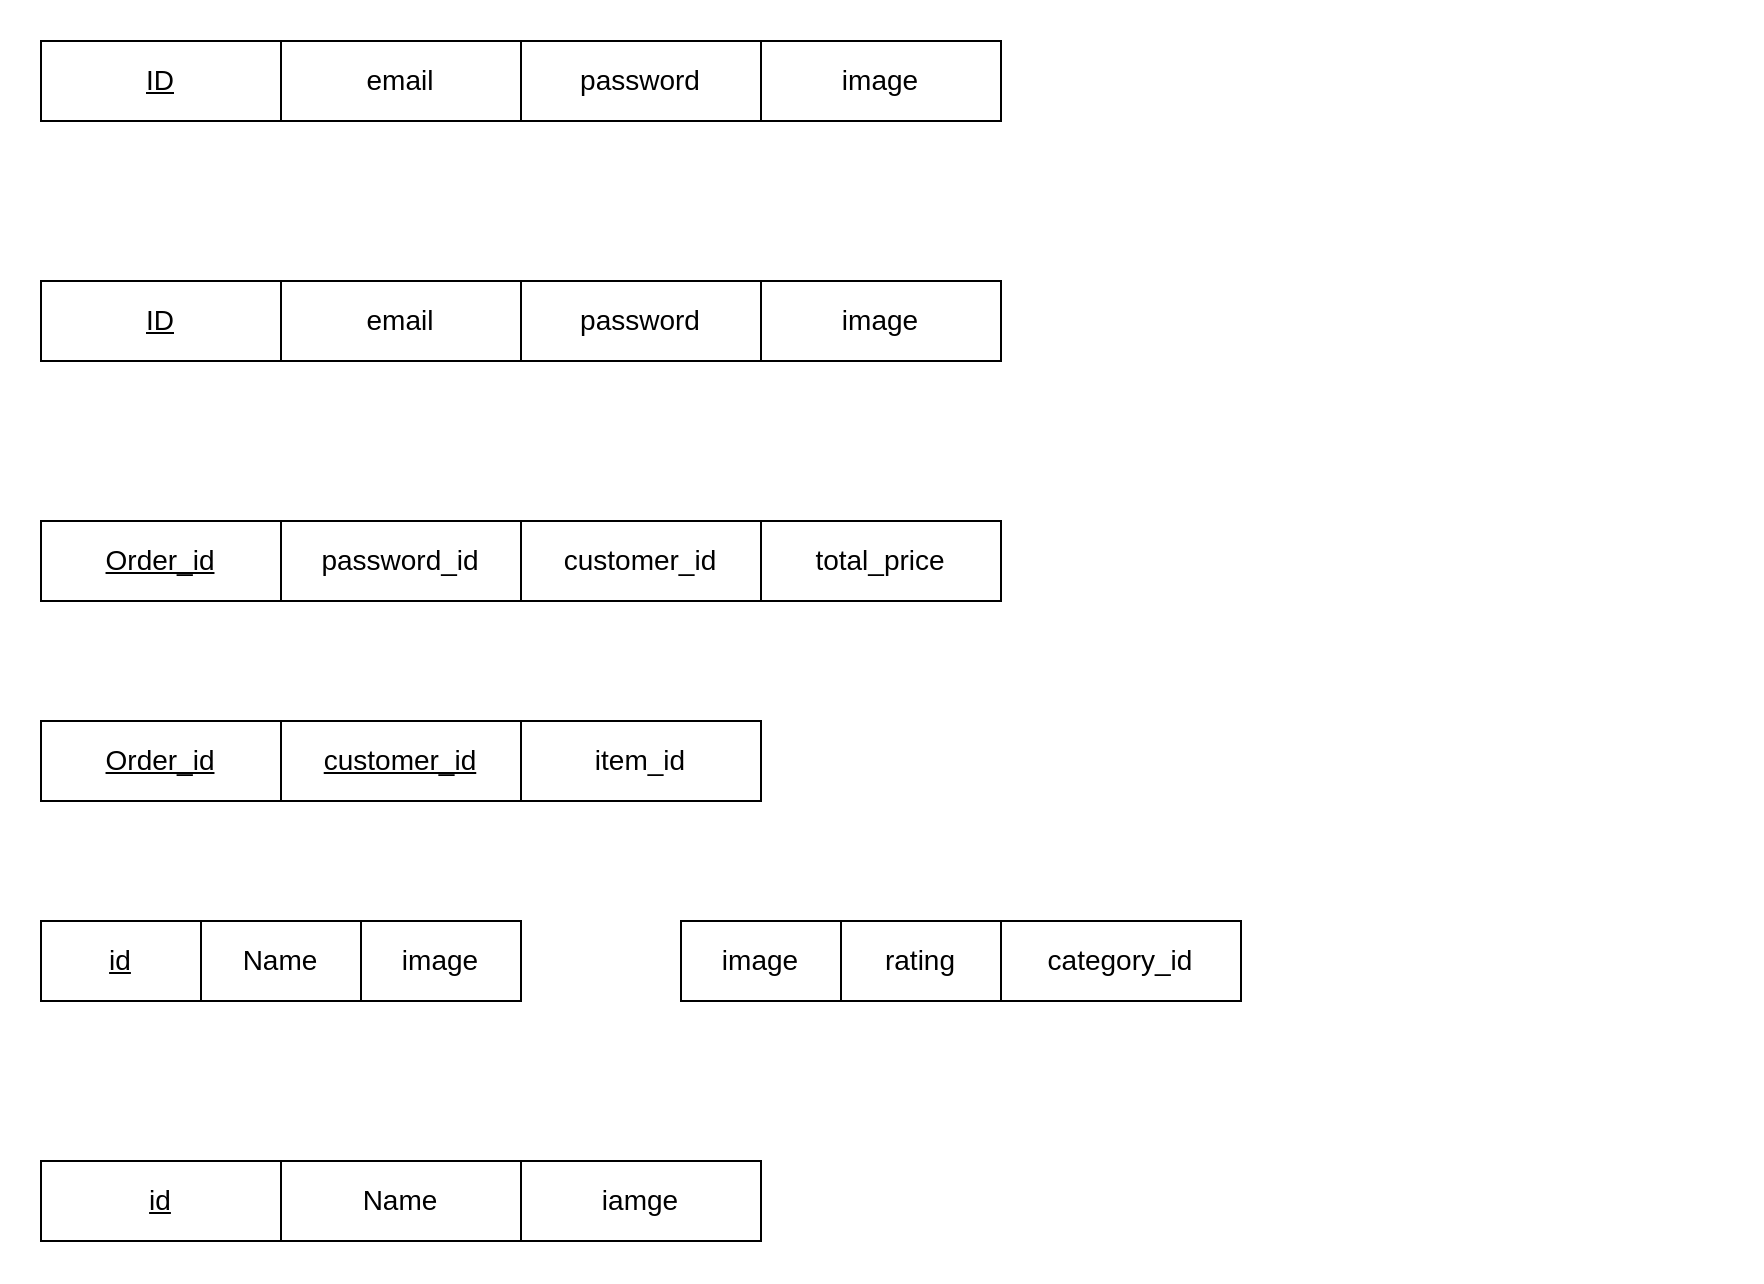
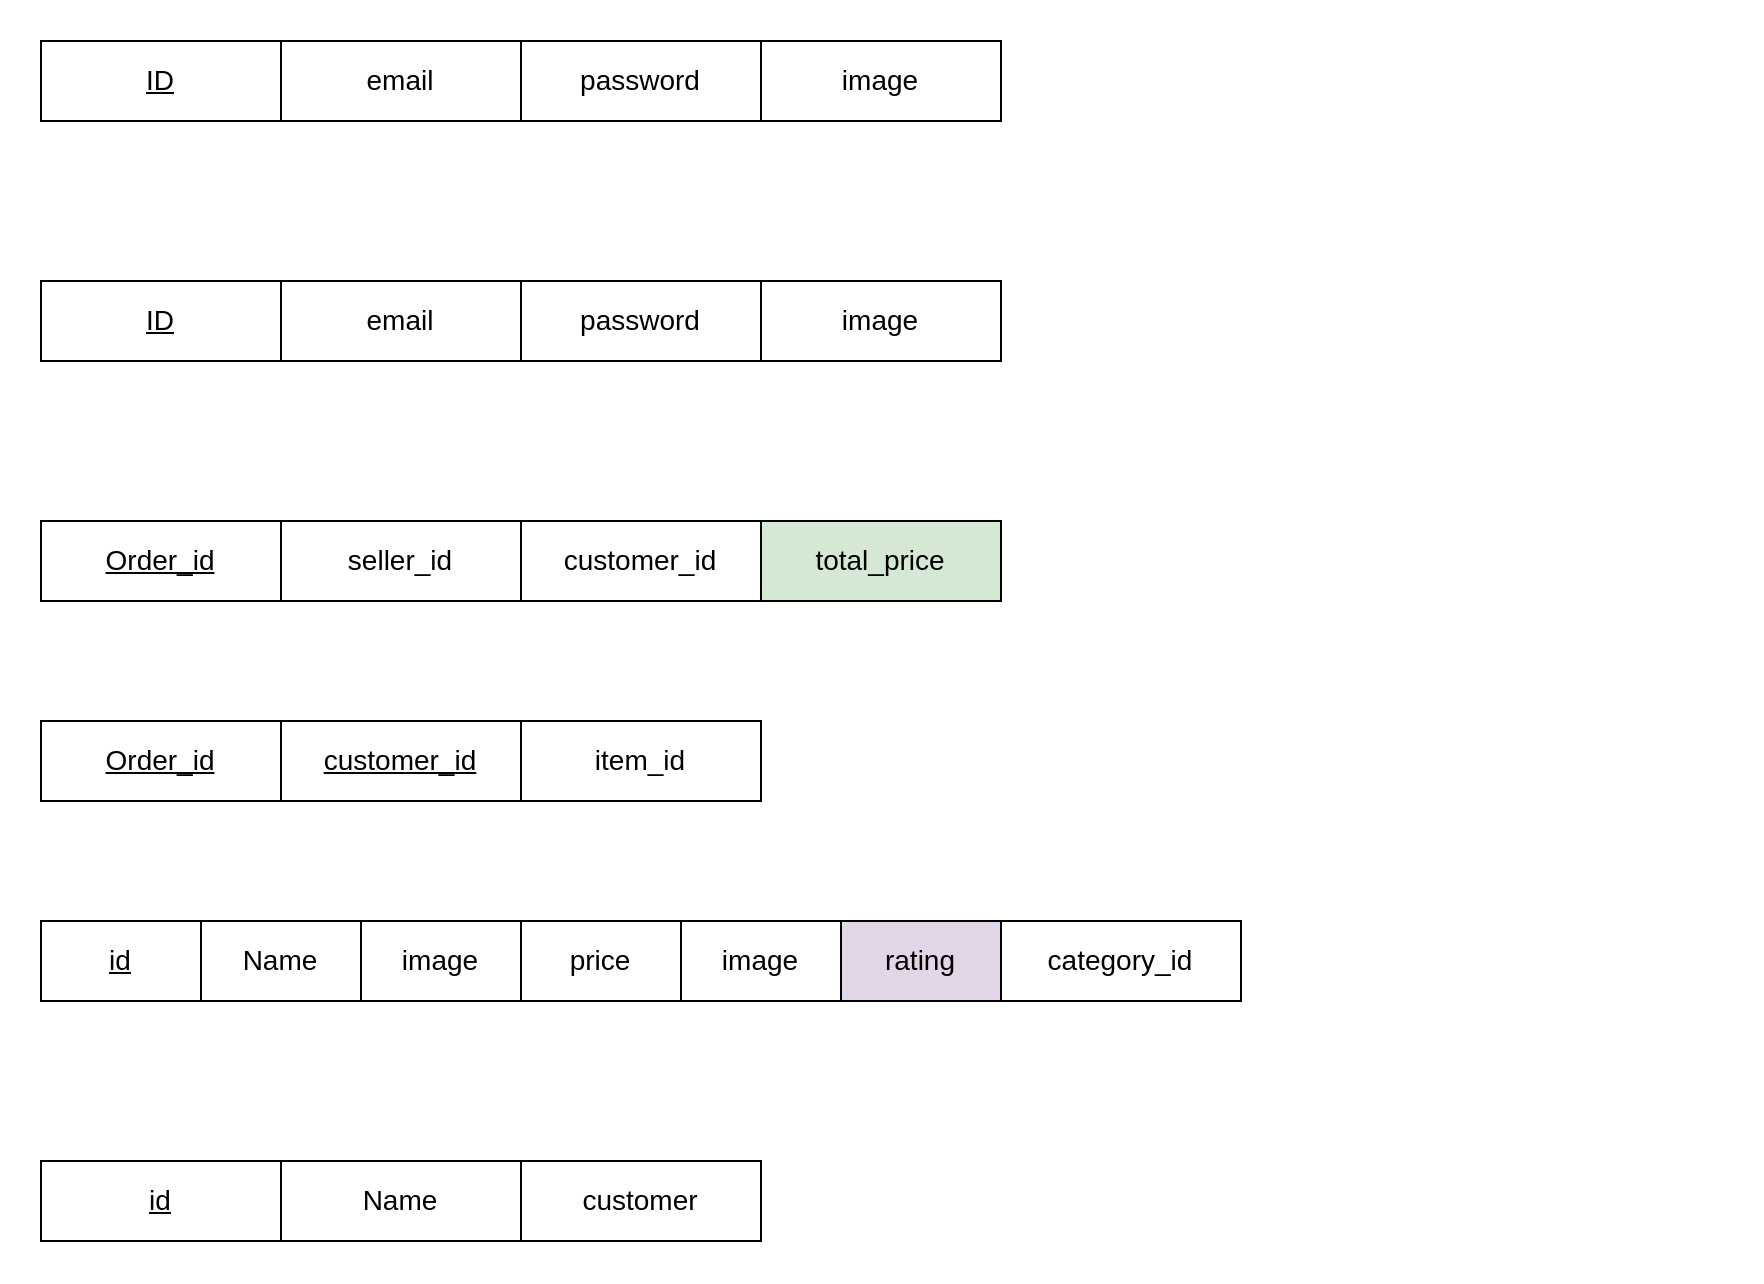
(401, 561) -> (401, 561)
(881, 561) -> (881, 561)
none -> (601, 961)
(921, 961) -> (921, 961)
(641, 1201) -> (641, 1201)
